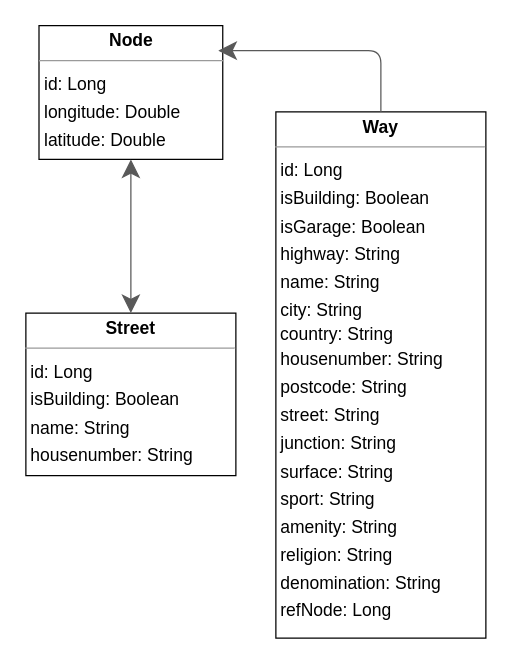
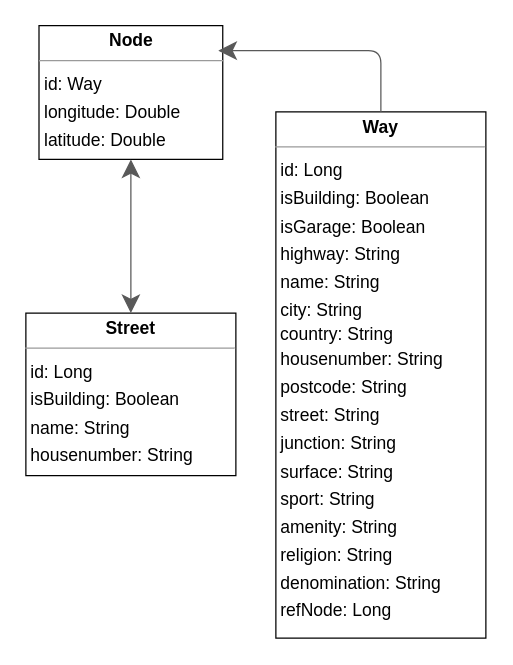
(111, 68) -> (111, 68)
